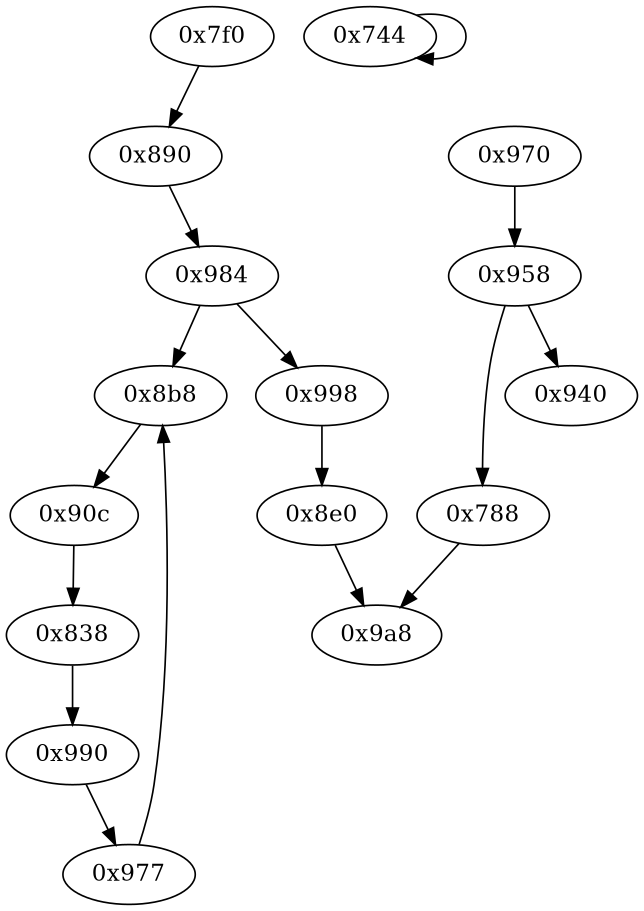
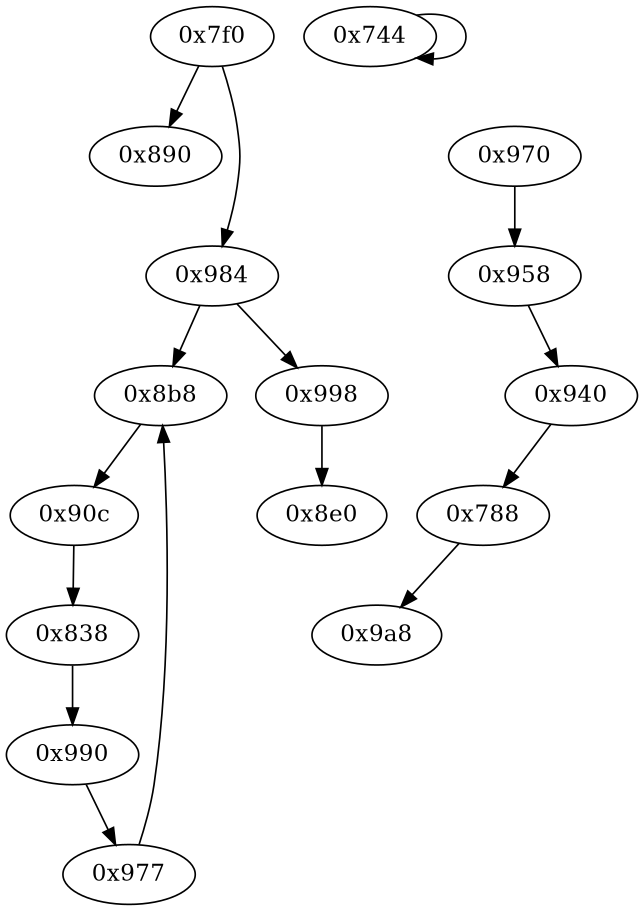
(180, 209) -> (240, 148)
(487, 386) -> (532, 449)
(346, 568) -> none
